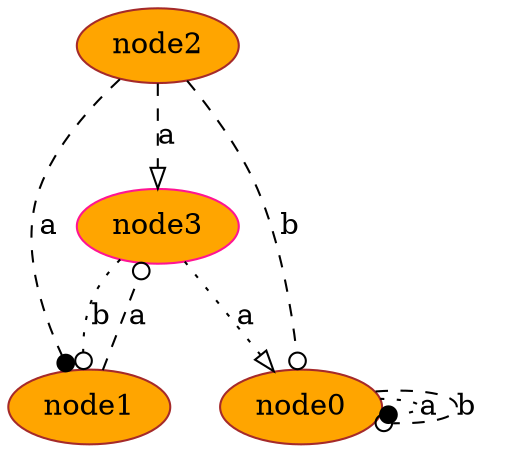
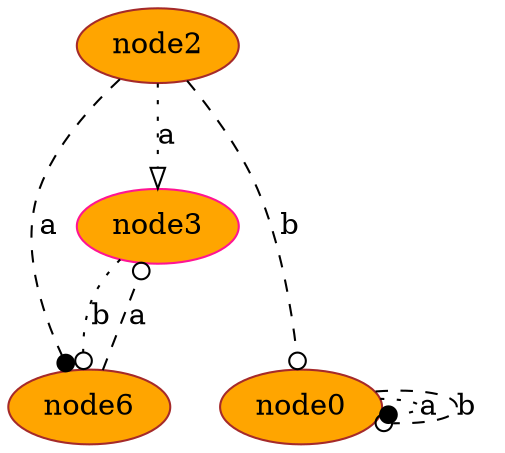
(158, 126) -> (158, 126)
(223, 308) -> none
(89, 407) -> (89, 407)
